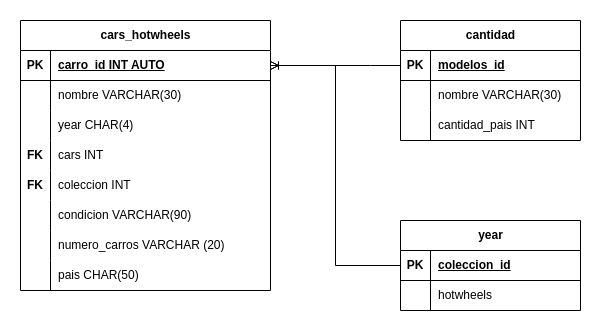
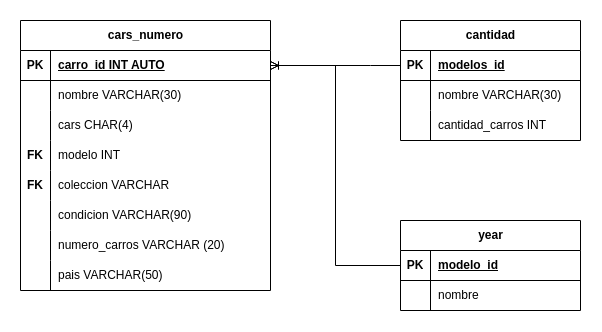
(146, 36) -> (146, 36)
(97, 126) -> (97, 126)
(491, 126) -> (499, 126)
(84, 156) -> (89, 156)
(98, 186) -> (111, 186)
(474, 266) -> (466, 266)
(99, 276) -> (109, 276)
(467, 296) -> (459, 296)
